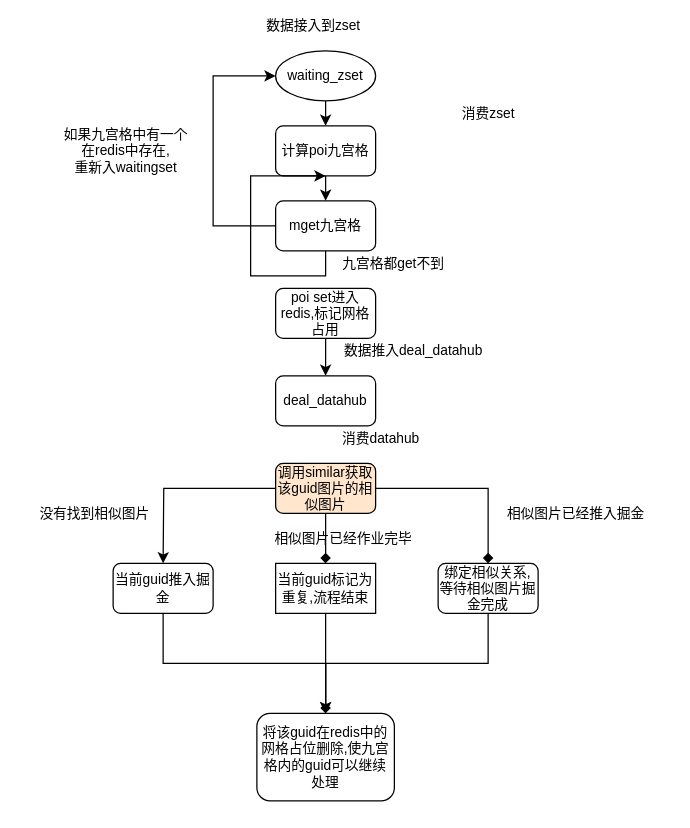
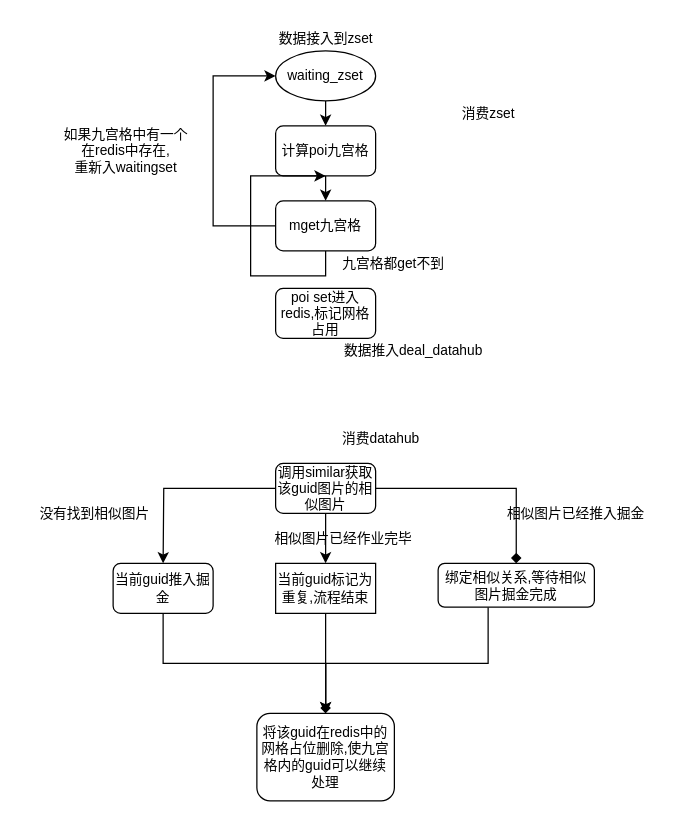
(313, 26) -> (326, 38)
(326, 352) -> none
(326, 401) -> none
(326, 488) -> (326, 488)
(326, 552) -> (326, 553)
(488, 588) -> (516, 585)
